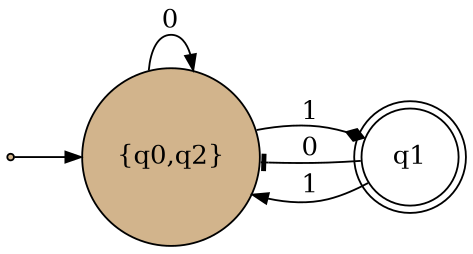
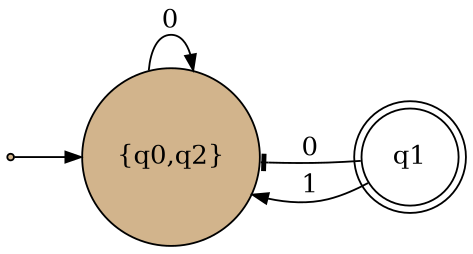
(302, 126) -> none
